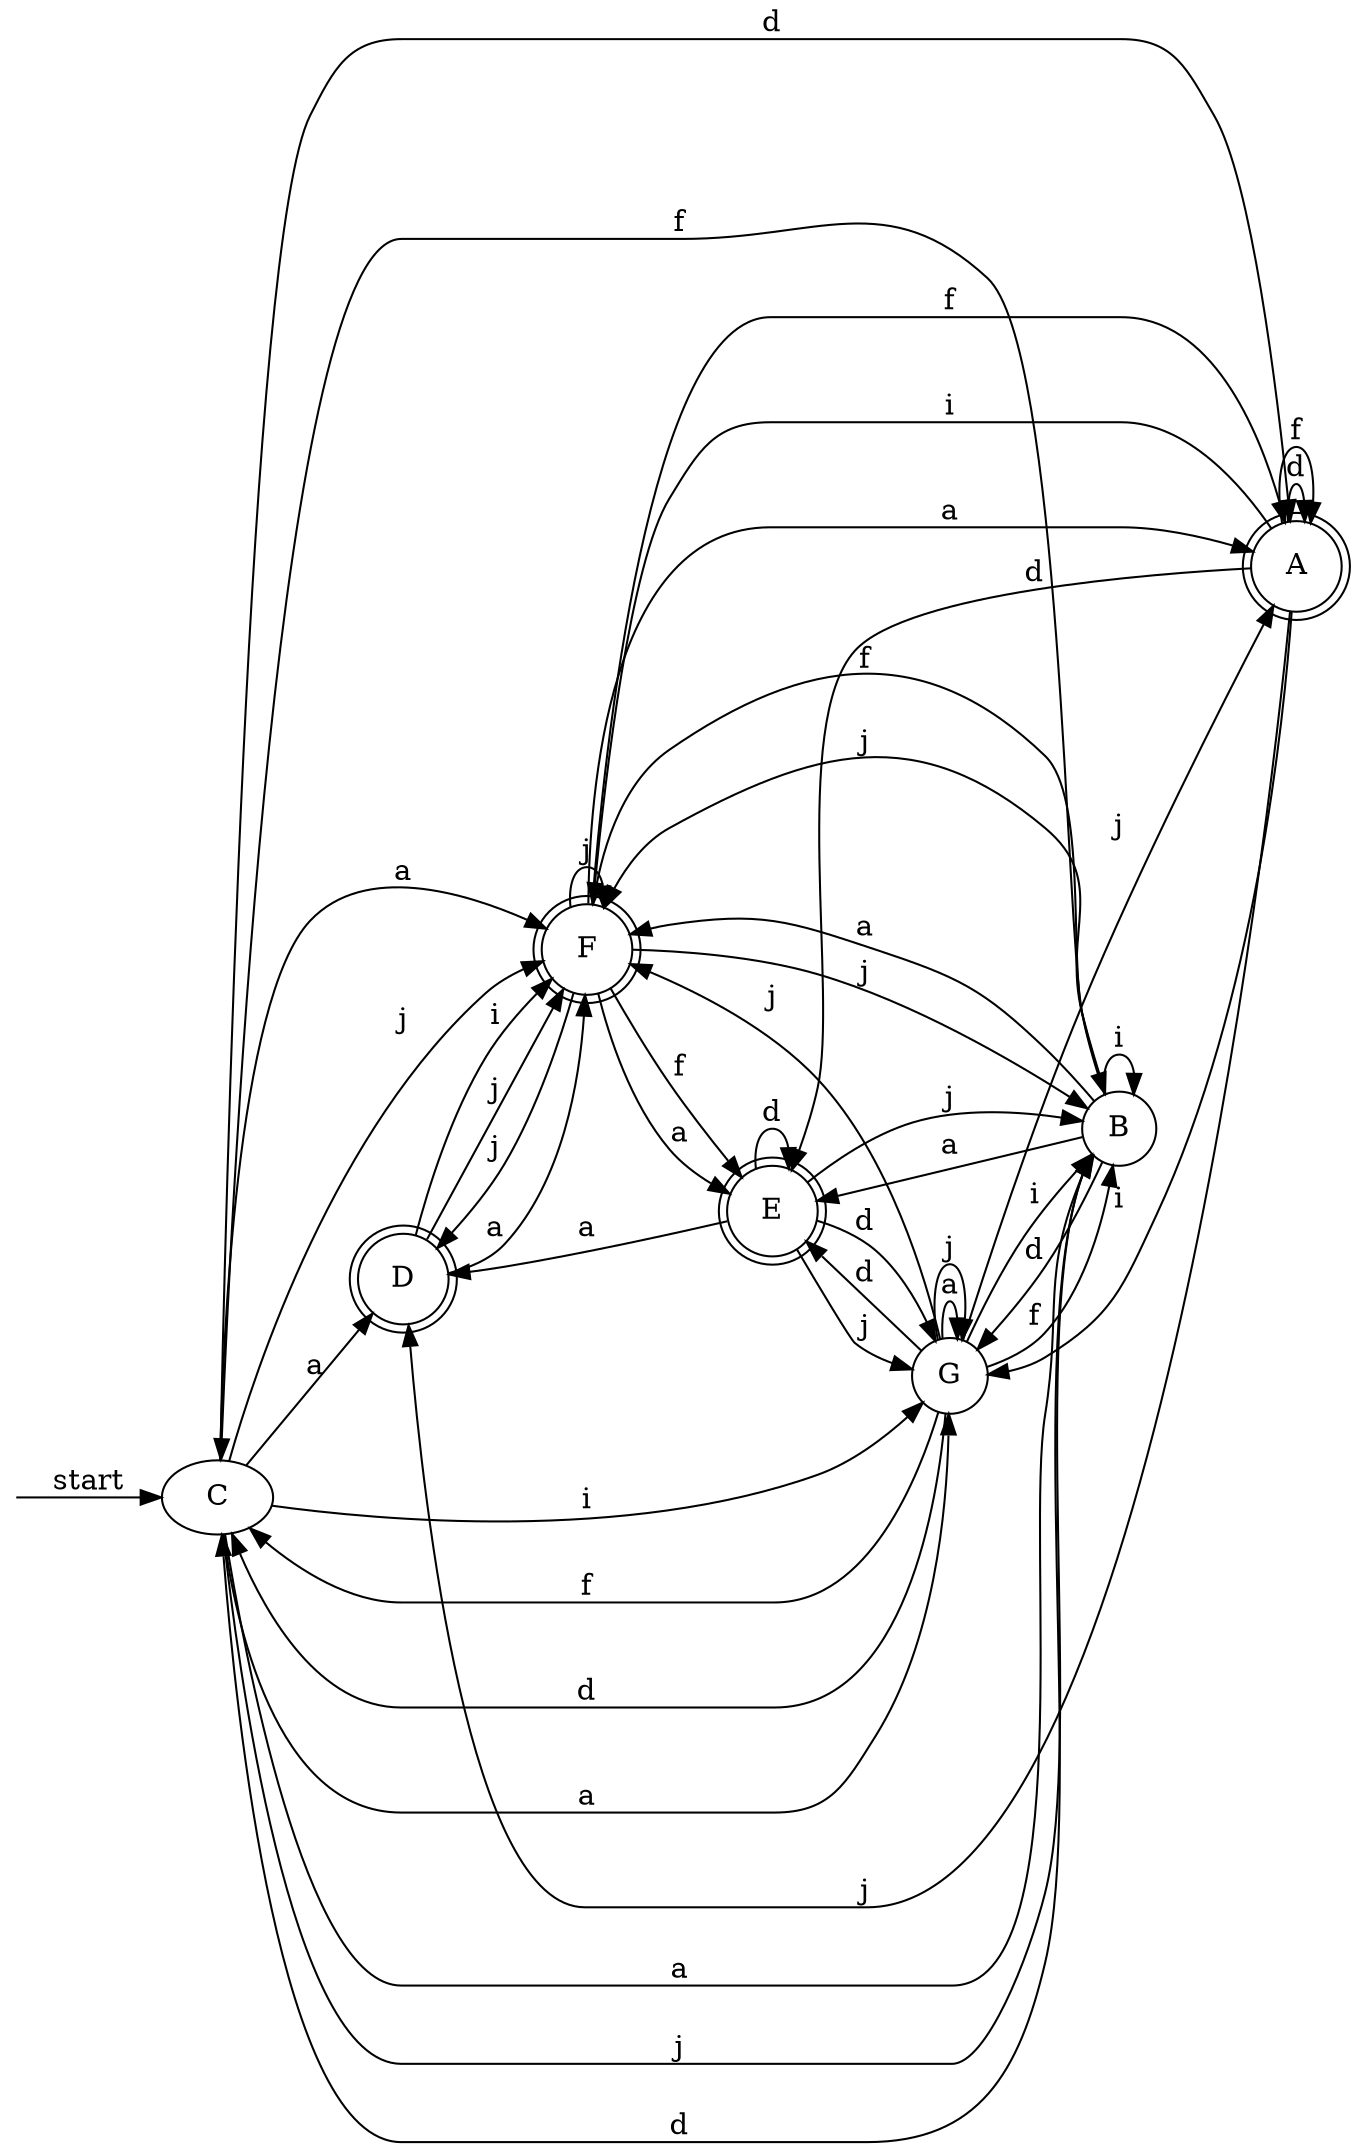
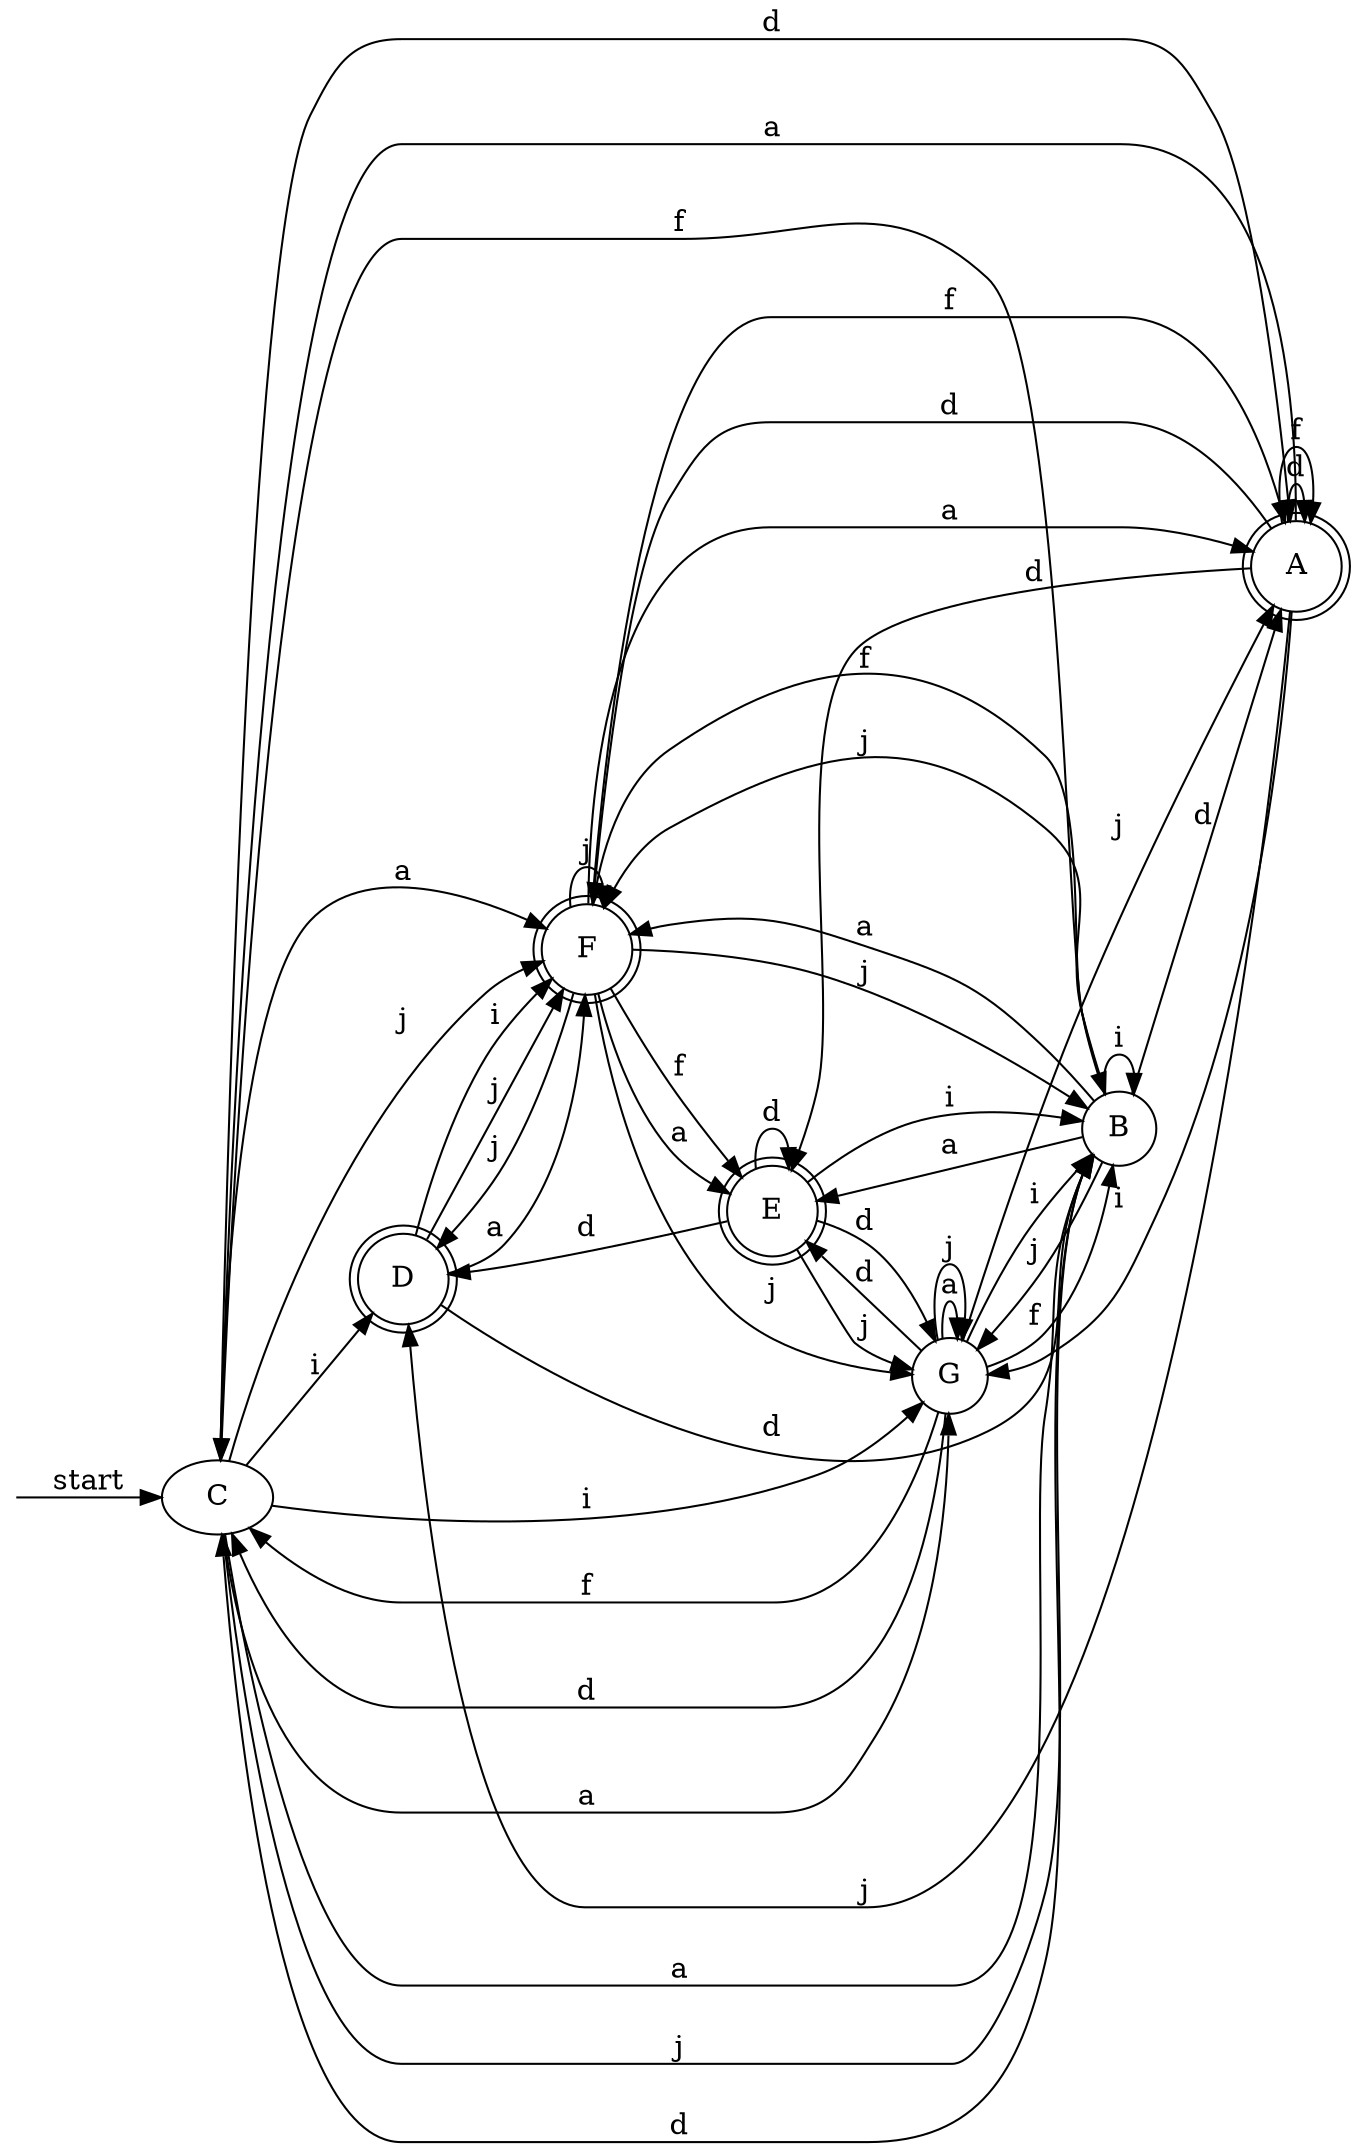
none -> (353, 199)
(950, 407) -> (950, 407)
none -> (1203, 862)
(950, 1099) -> (950, 1099)
(846, 1114) -> (685, 1252)
(587, 1229) -> (587, 1229)
(1035, 1251) -> (1035, 1251)
(315, 1367) -> (315, 1367)
none -> (821, 1459)
